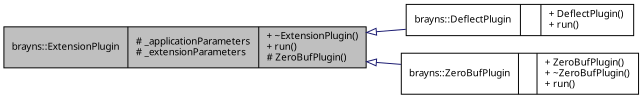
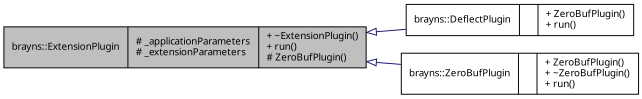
(586, 14) -> (586, 14)
